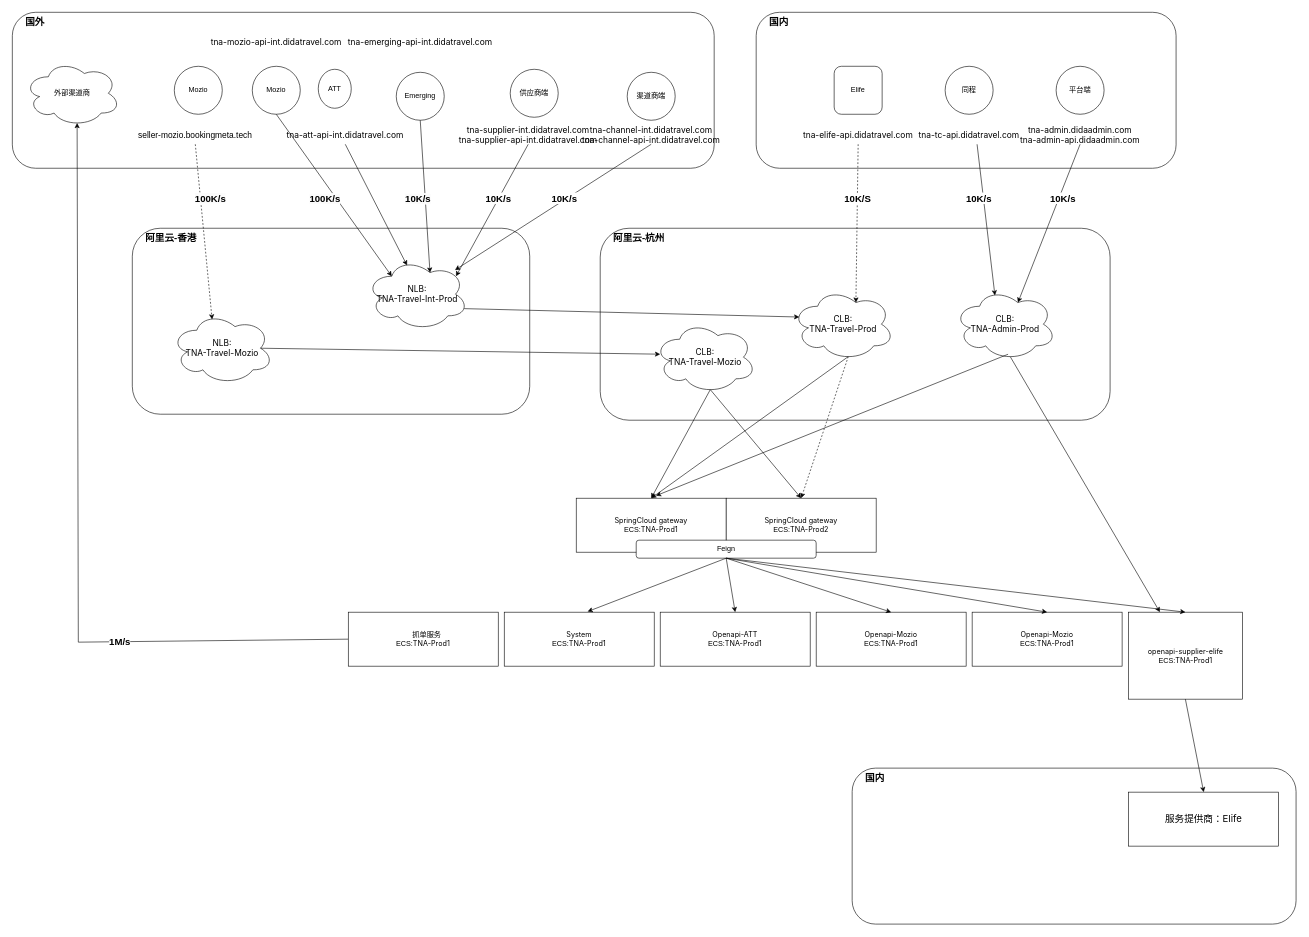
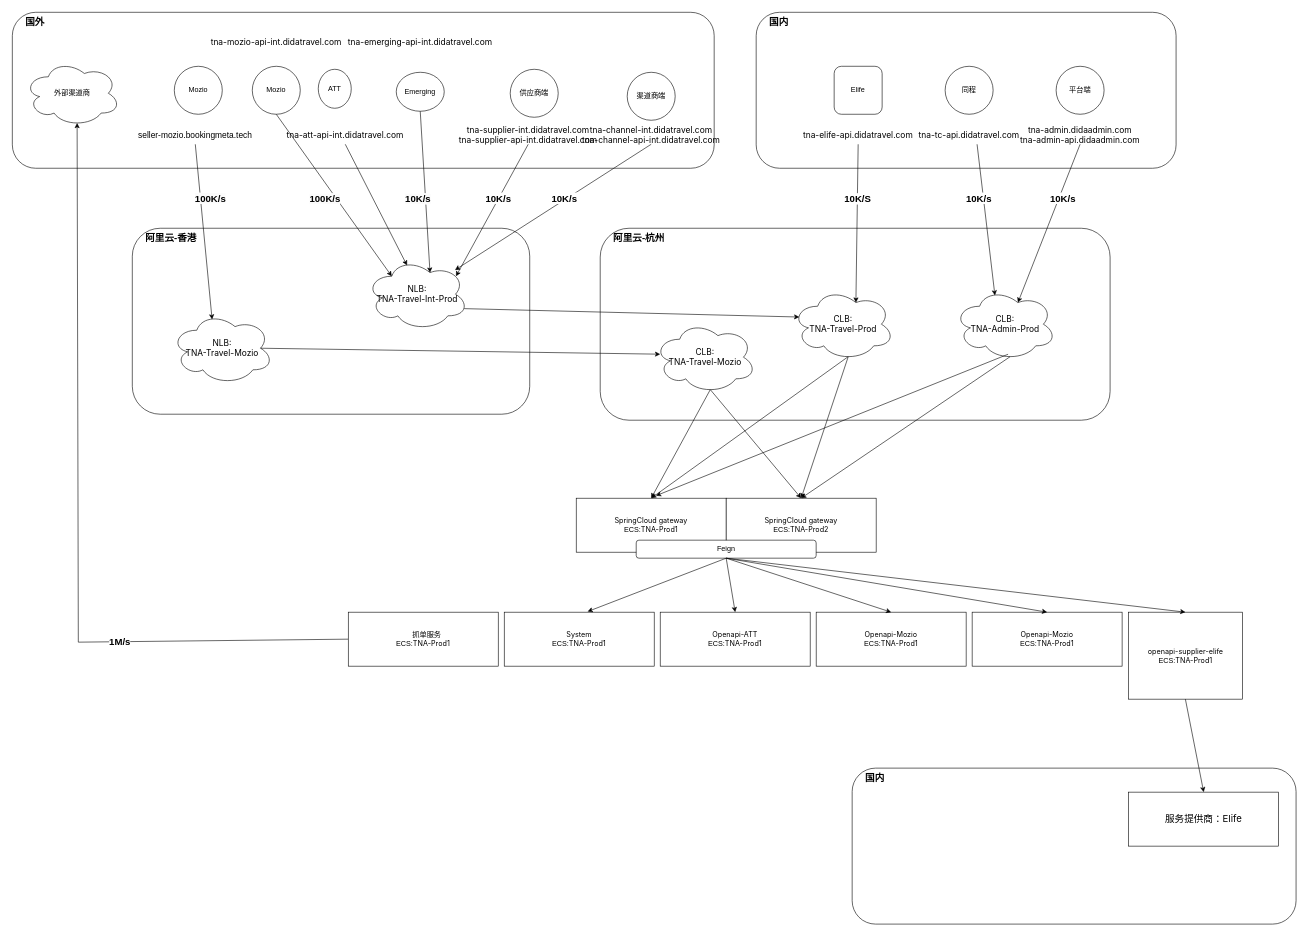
(420, 96) -> (420, 92)
(857, 250) -> (857, 250)
(206, 259) -> (206, 259)
(1084, 482) -> (907, 427)
(805, 487) -> (805, 487)
